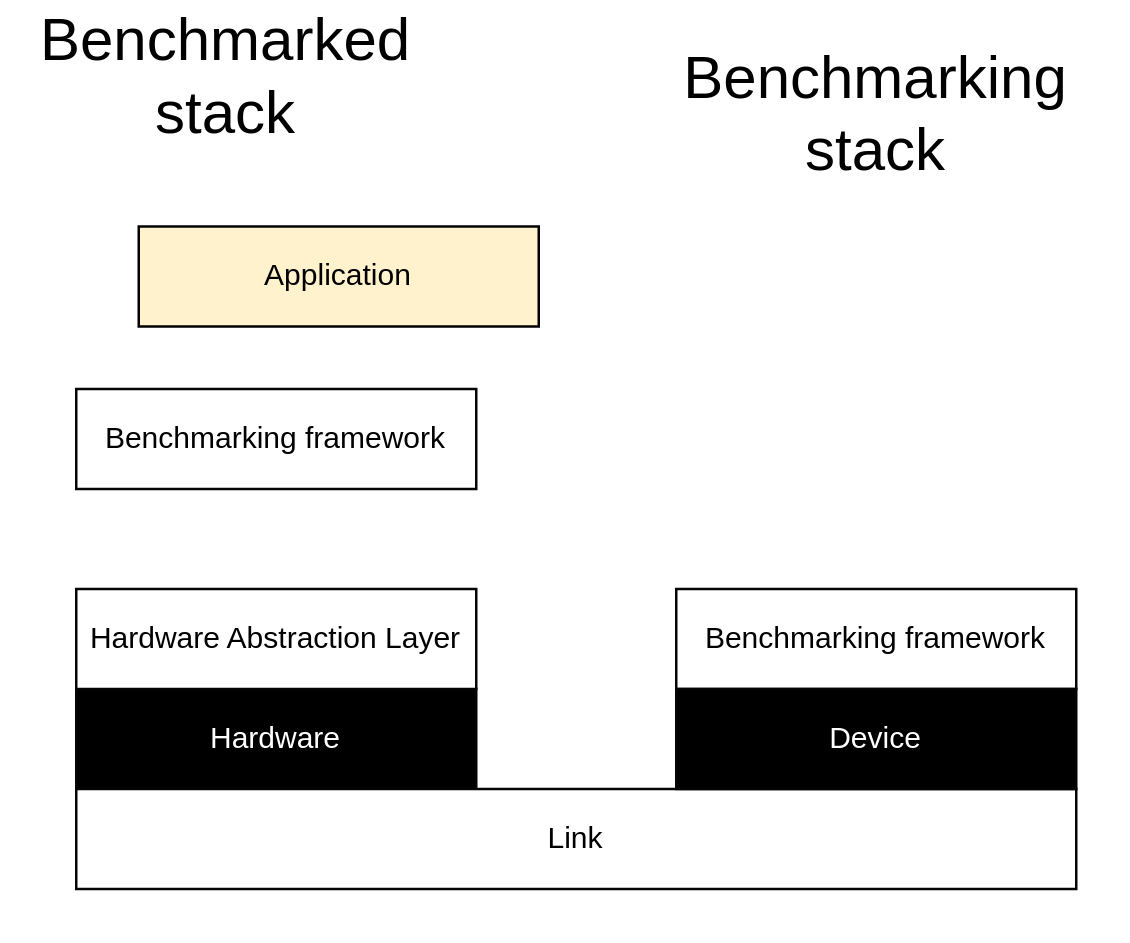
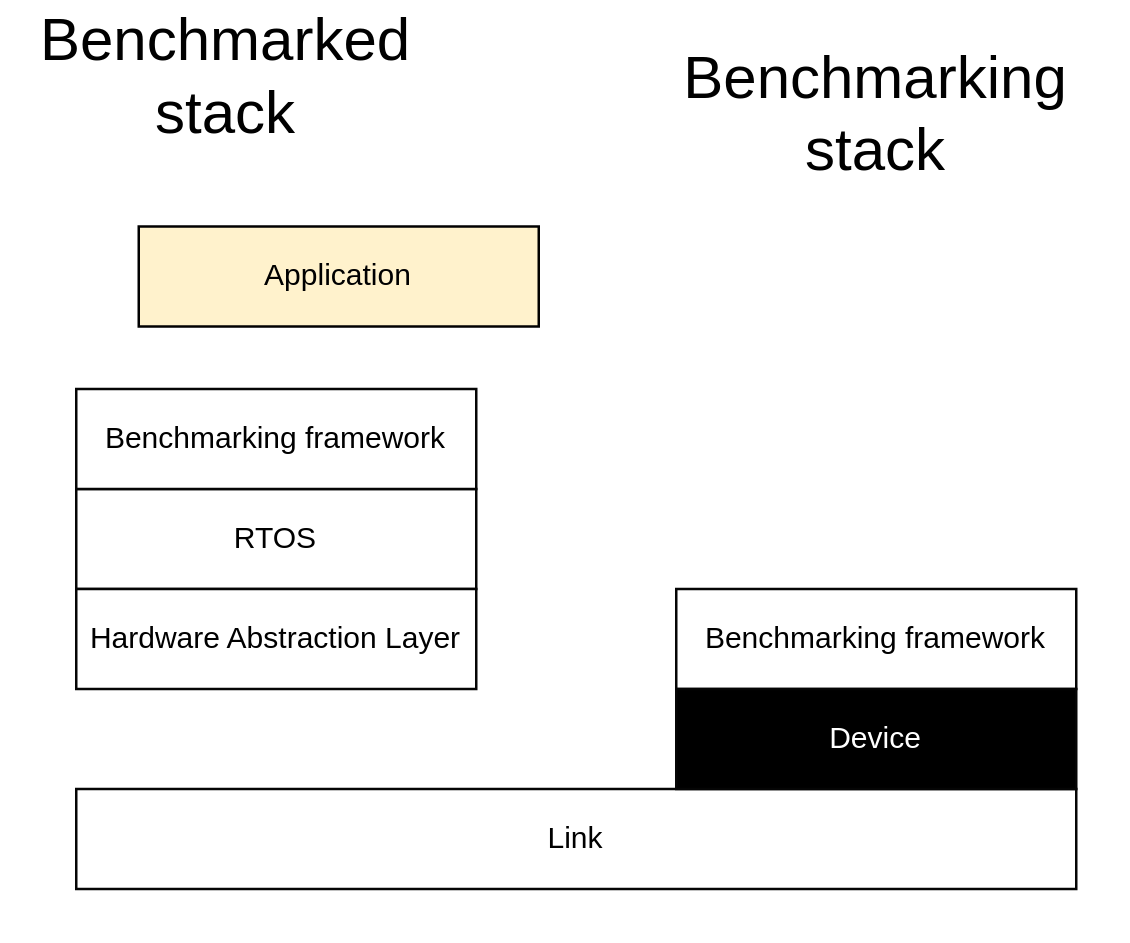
none -> (276, 539)
(276, 739) -> none
